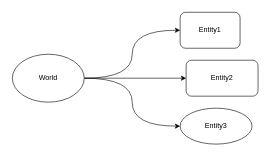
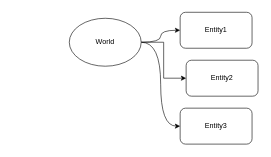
(210, 30) -> (216, 30)
(48, 78) -> (105, 42)
(216, 126) -> (216, 126)
